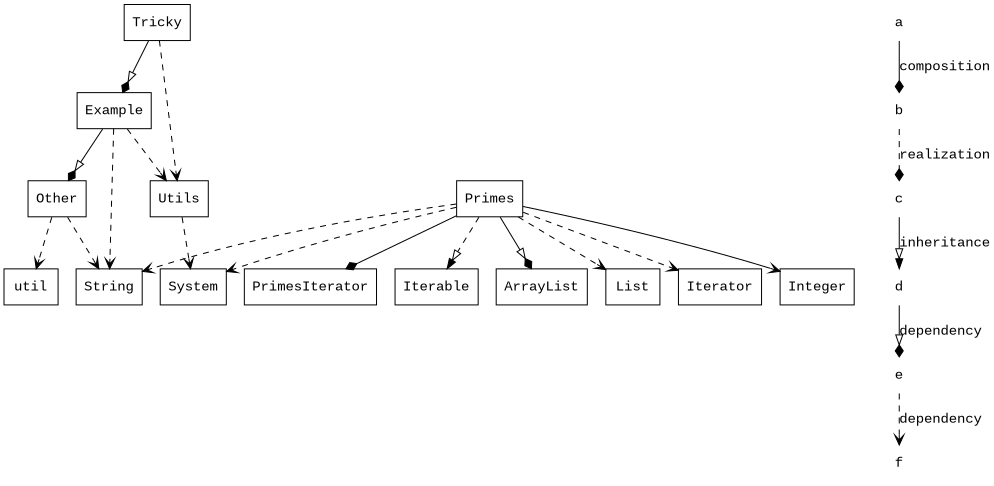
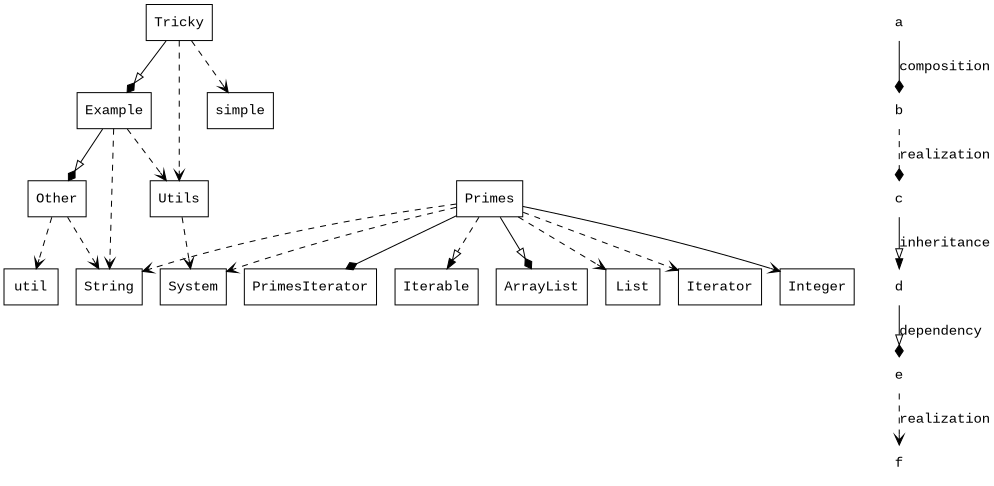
none -> (240, 111)
(941, 419) -> (945, 419)
